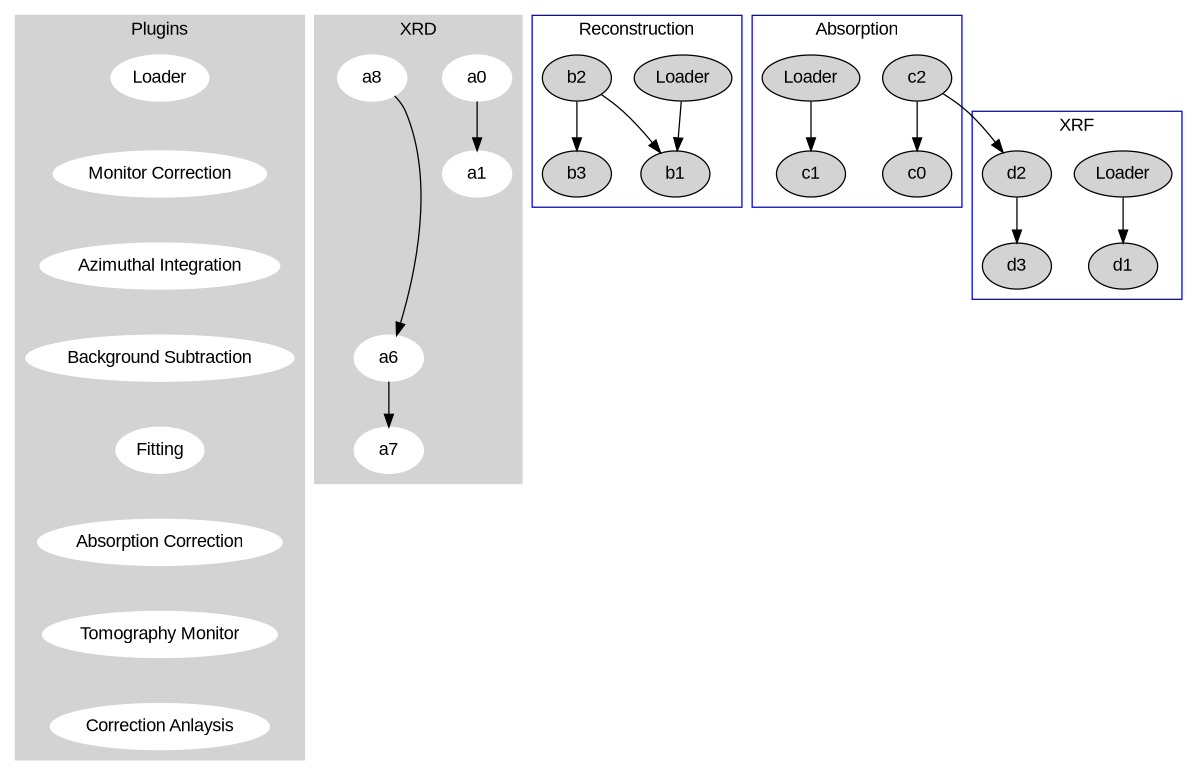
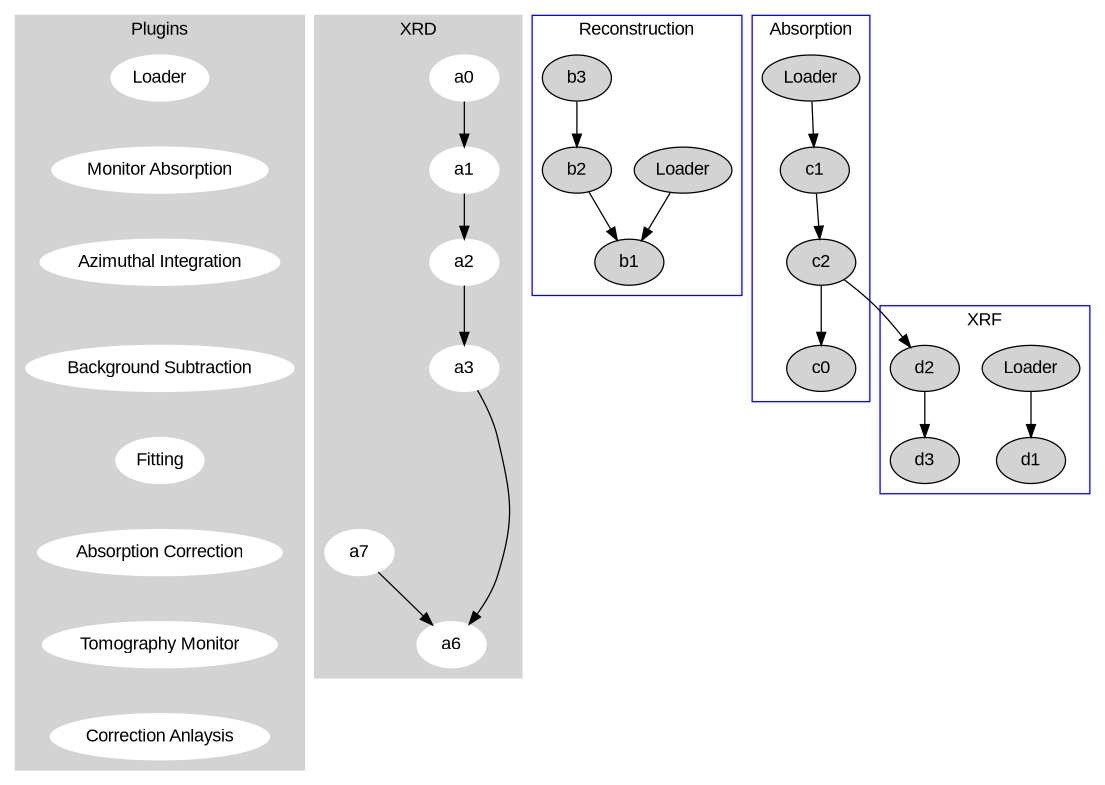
(372, 78) -> (464, 368)
(577, 120) -> (577, 118)
(160, 174) -> (160, 170)
none -> (818, 210)
none -> (464, 262)
(389, 398) -> (401, 594)
